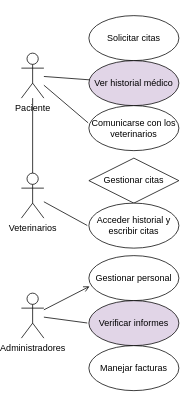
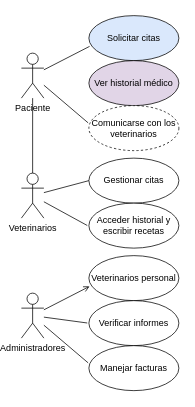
(134, 38) -> (134, 38)
(66, 78) -> (66, 58)
(134, 128) -> (134, 128)
(134, 180) -> (134, 180)
none -> (66, 186)
(134, 225) -> (134, 225)
(134, 278) -> (134, 278)
(134, 323) -> (134, 323)
none -> (66, 344)
